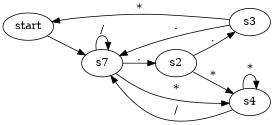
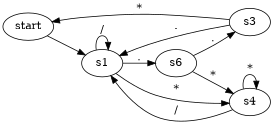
(102, 63) -> (102, 63)
(176, 63) -> (176, 63)
